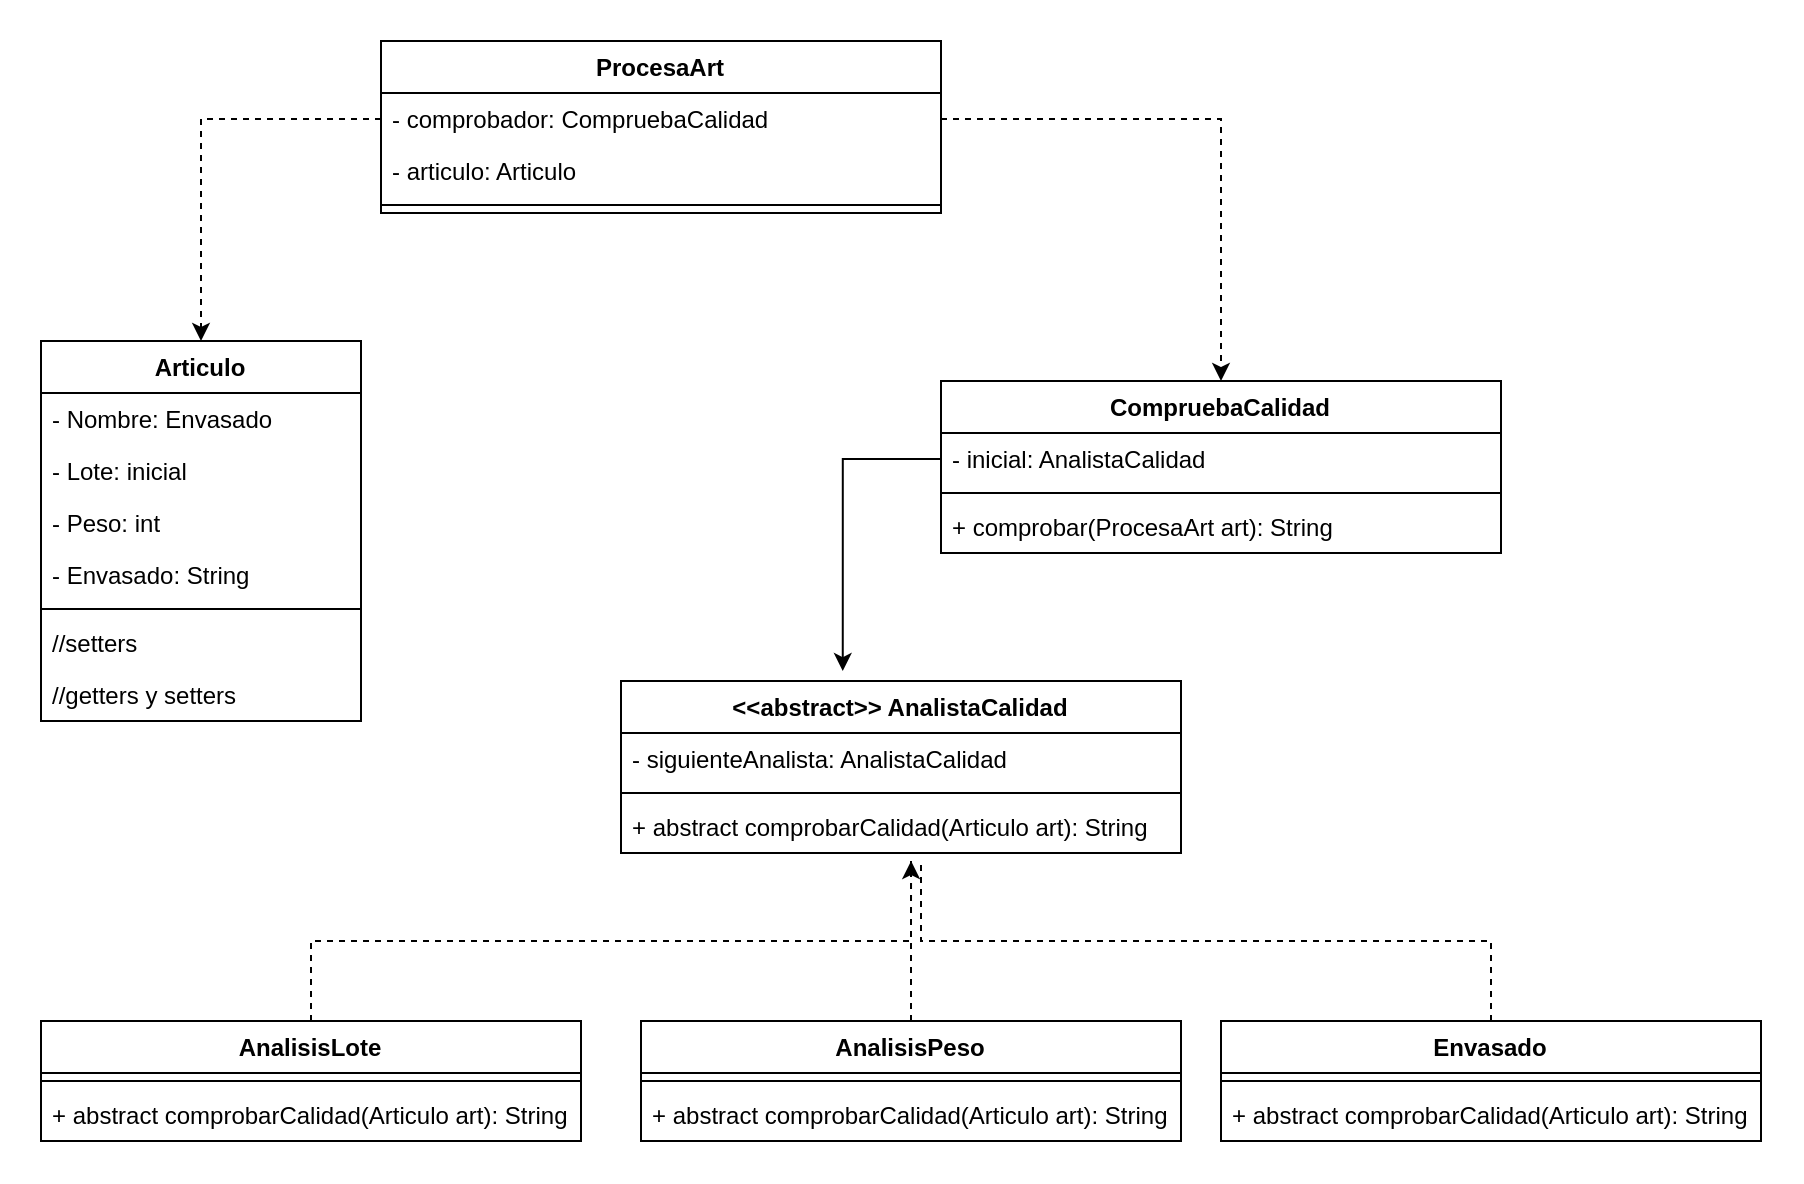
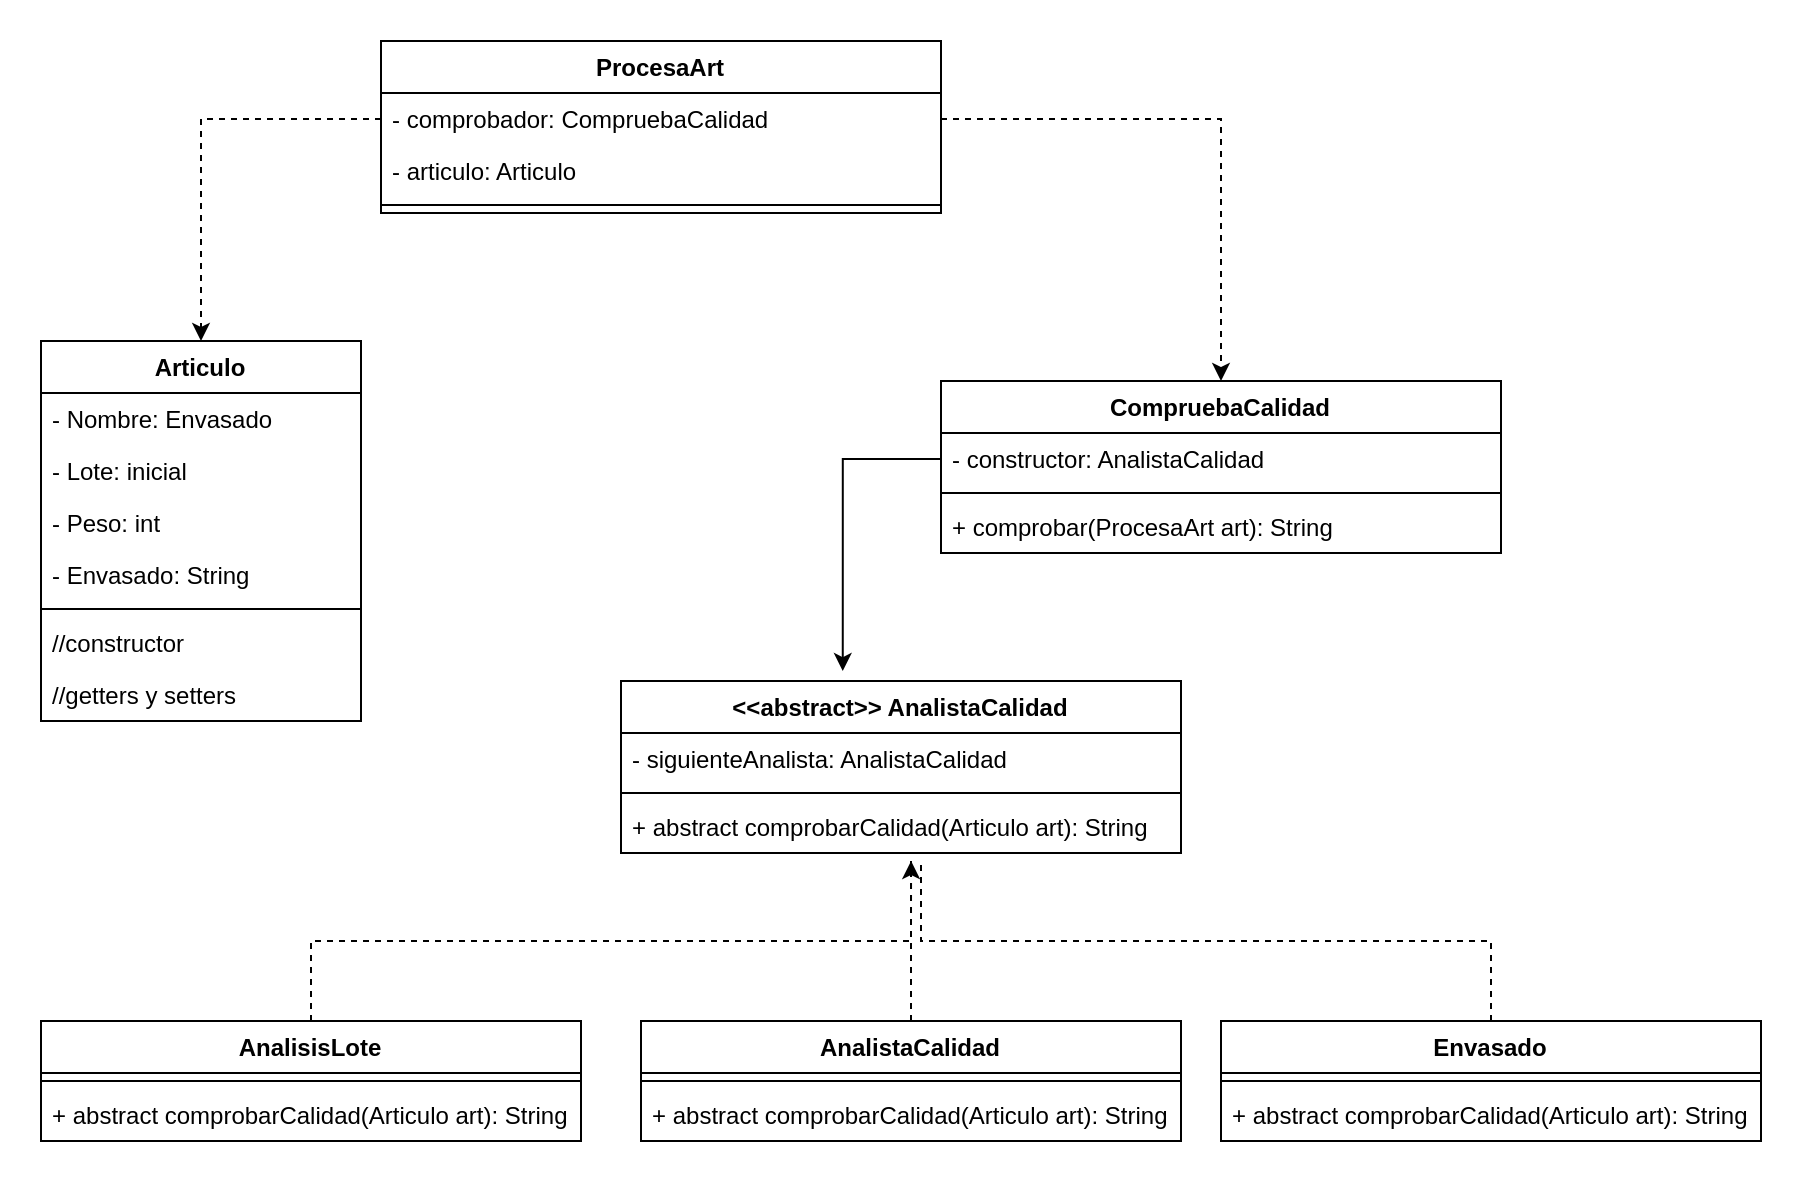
(1092, 460) -> (1132, 460)
(112, 644) -> (139, 644)
(910, 1048) -> (910, 1048)
